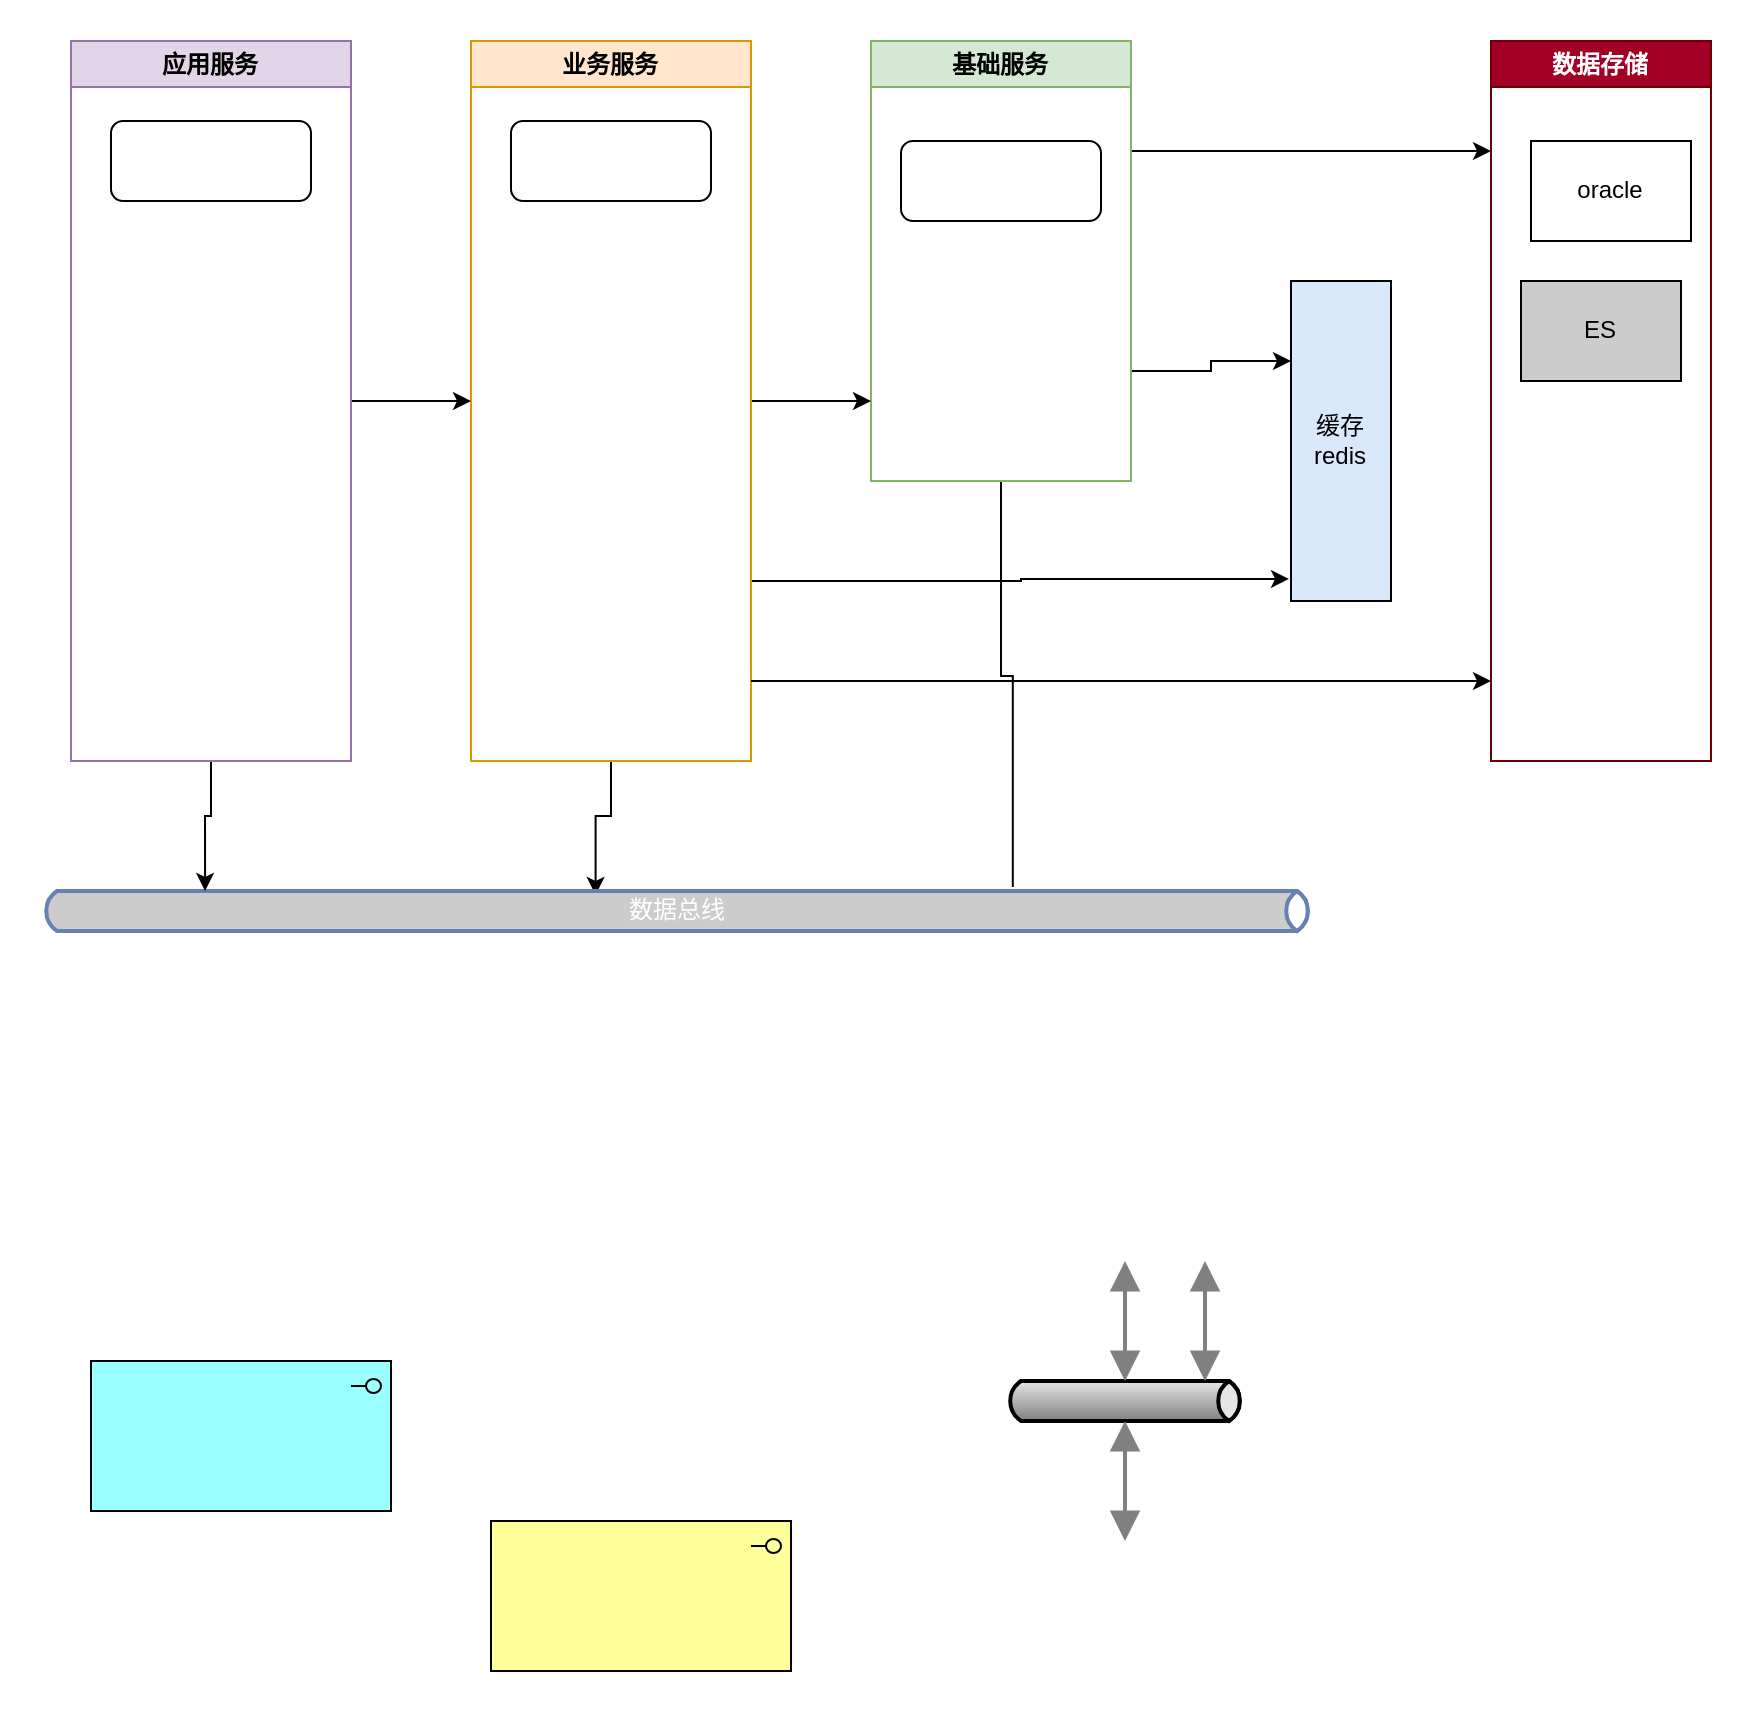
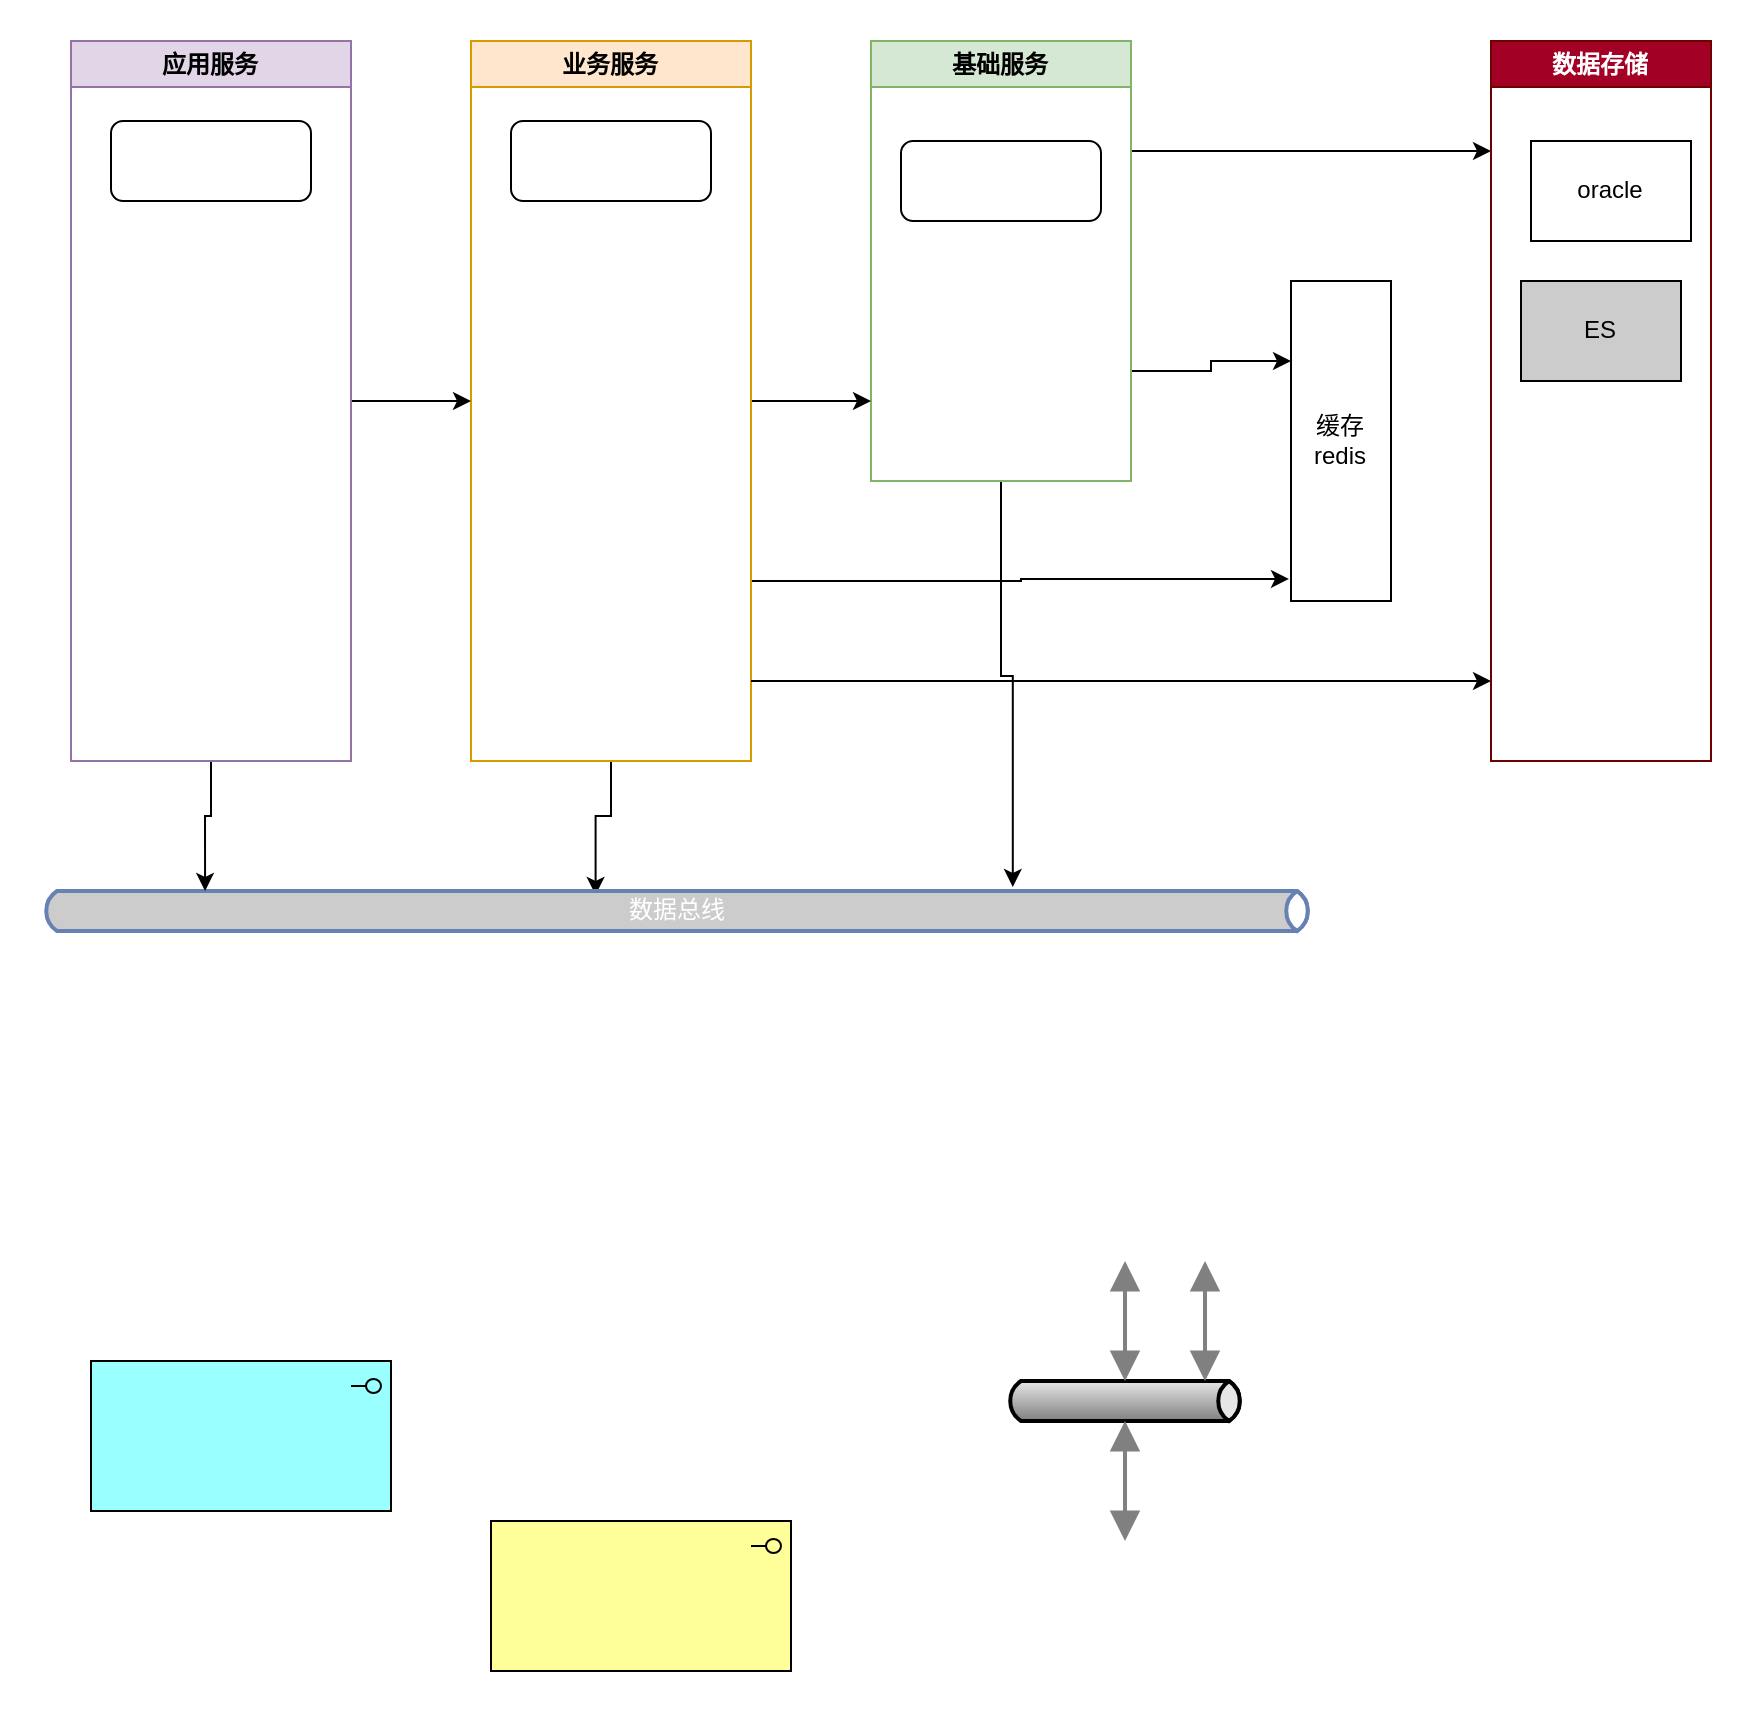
(1341, 441) -> (1341, 441)
(1013, 878) -> (1013, 872)
